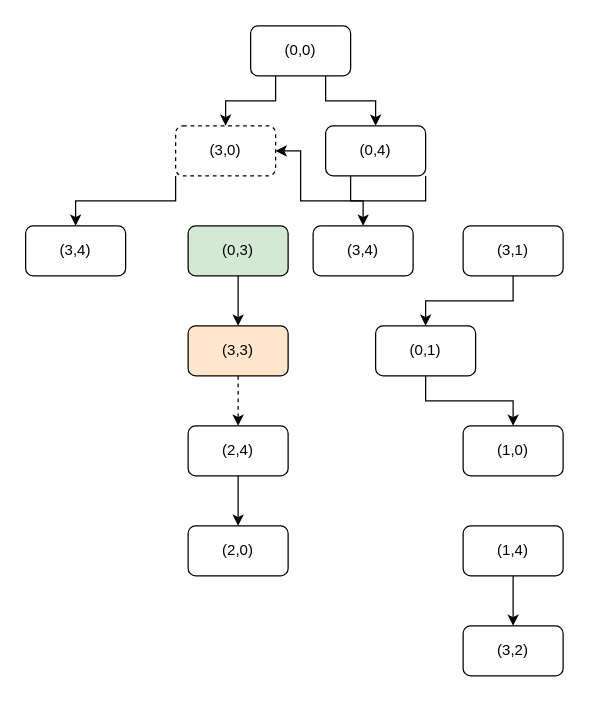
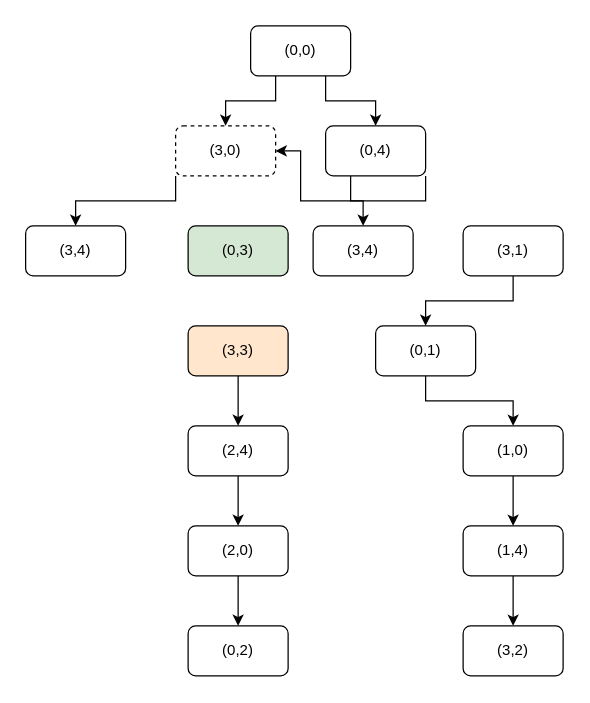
(238, 297) -> none
(238, 396) -> (238, 396)
none -> (513, 497)
none -> (238, 597)
none -> (238, 651)
